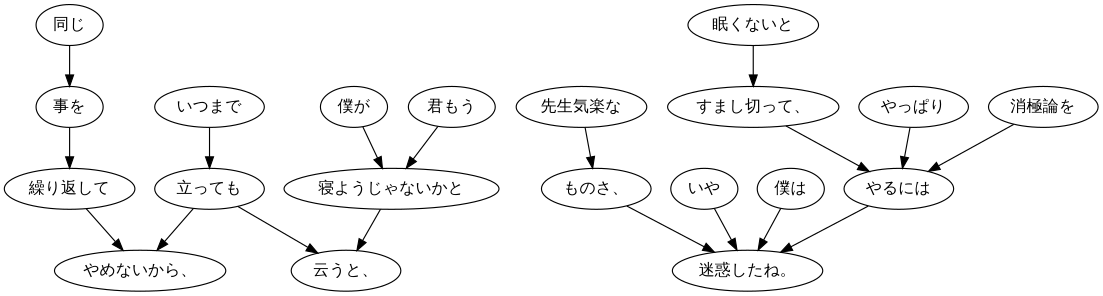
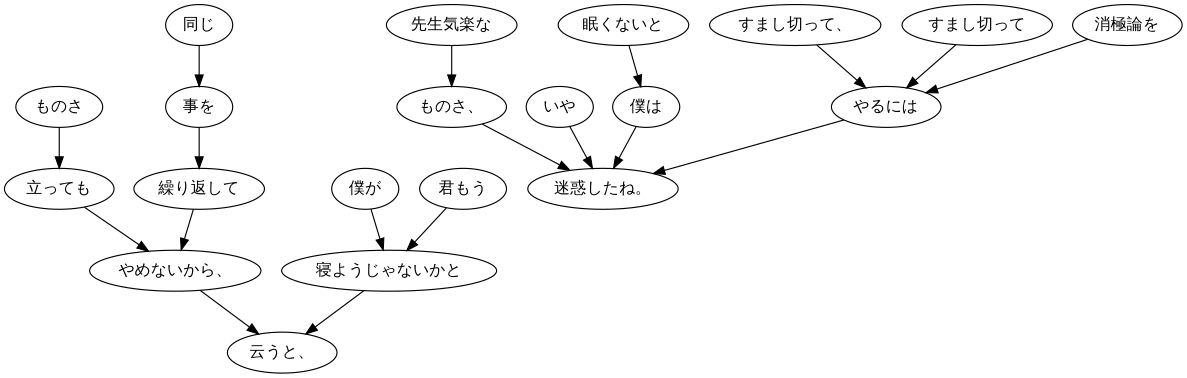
(753, 60) -> (633, 60)
(210, 107) -> (59, 107)
(914, 107) -> (977, 25)
(273, 227) -> (225, 309)
